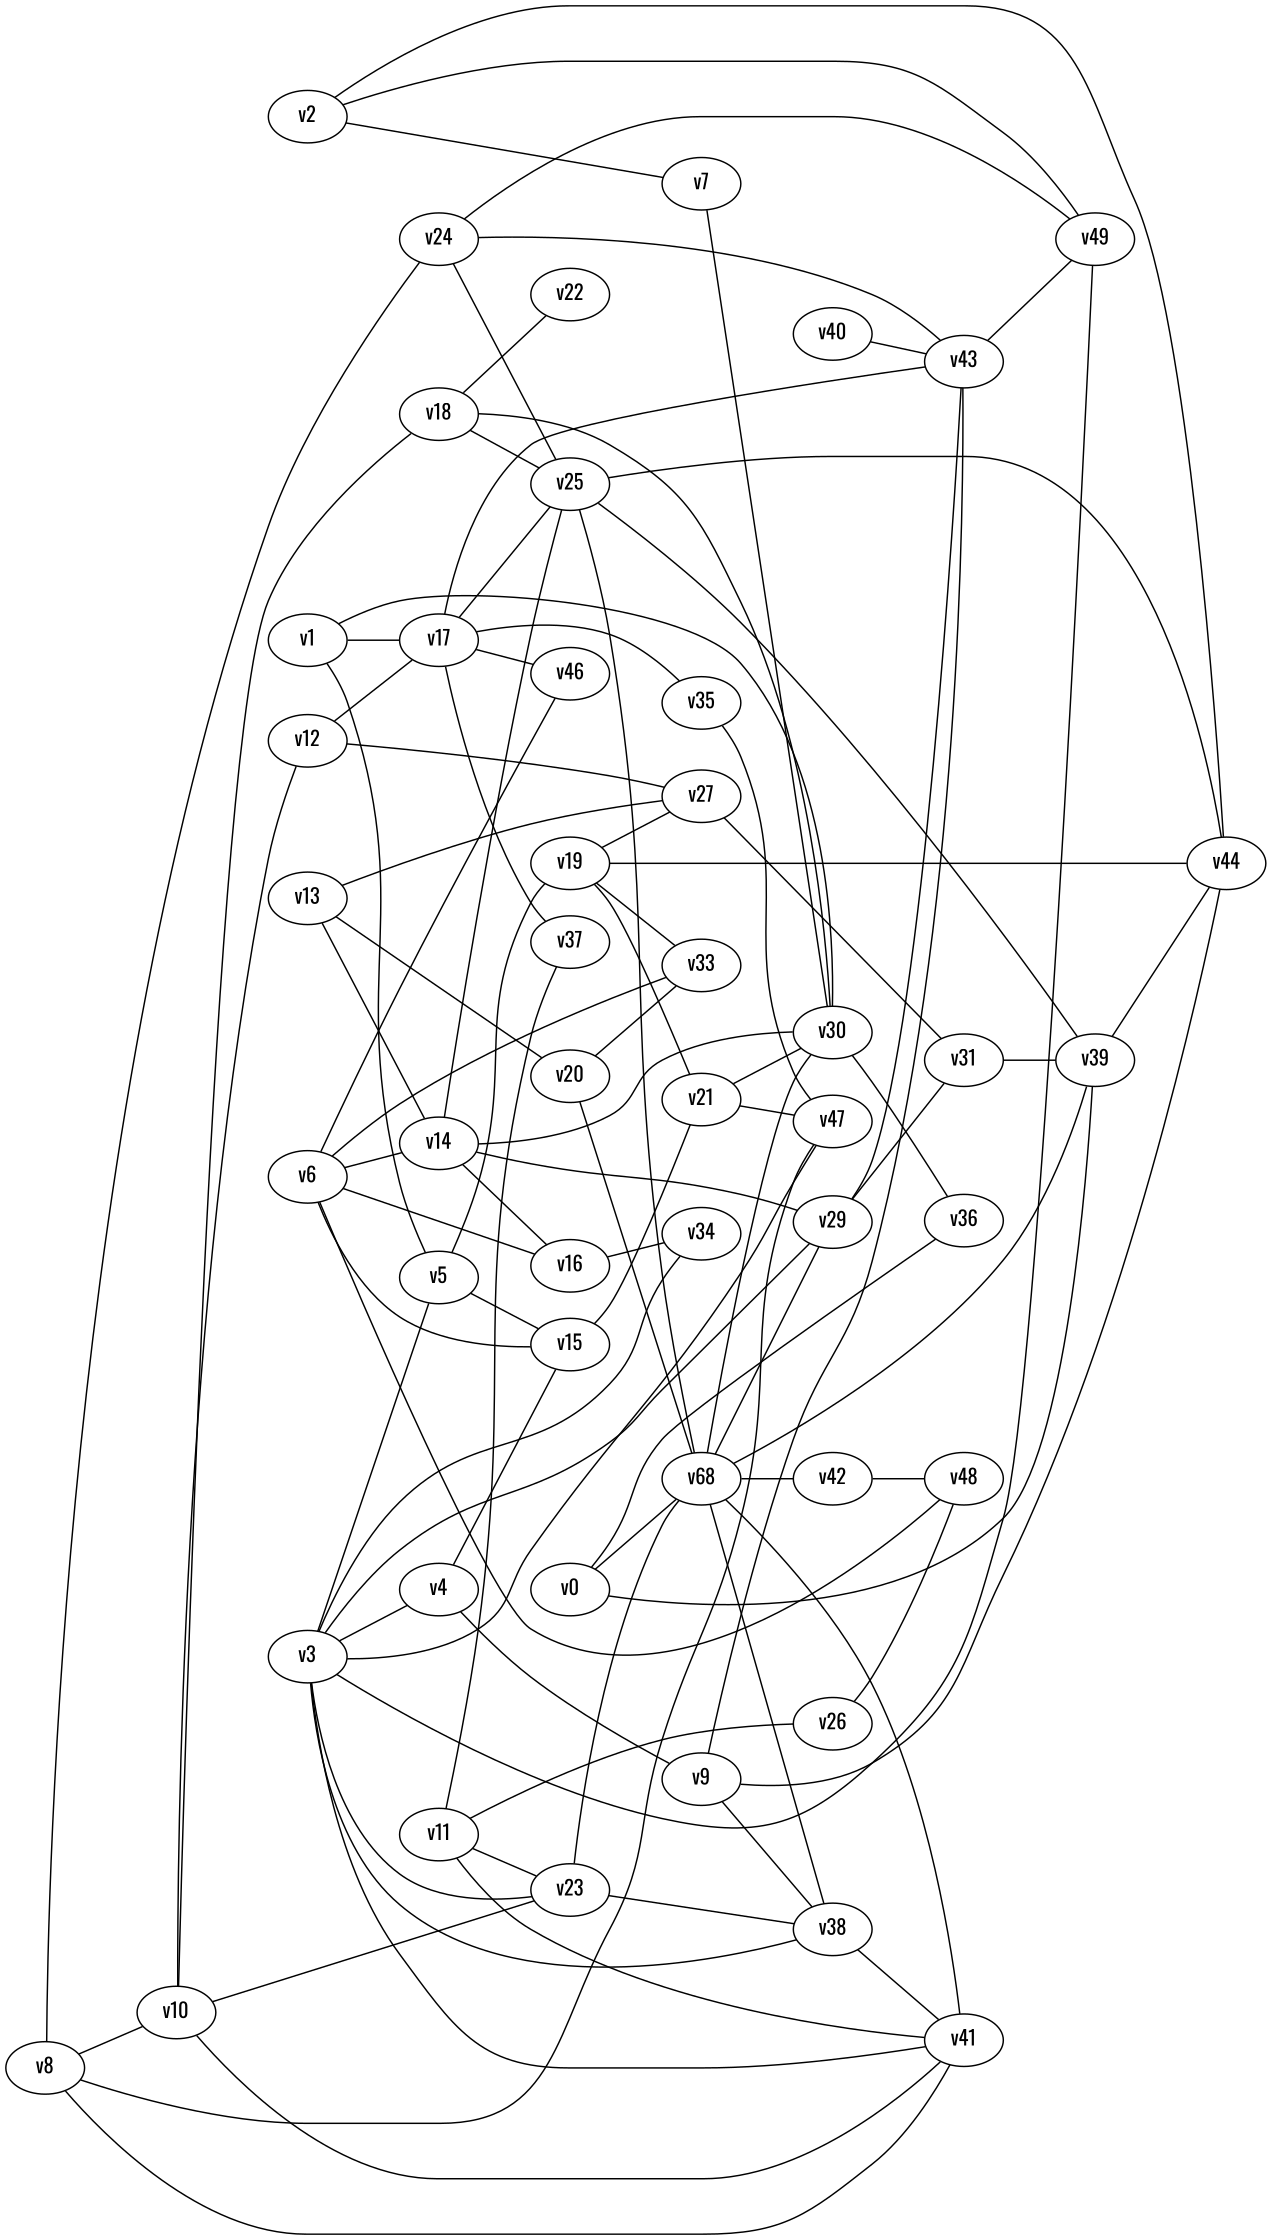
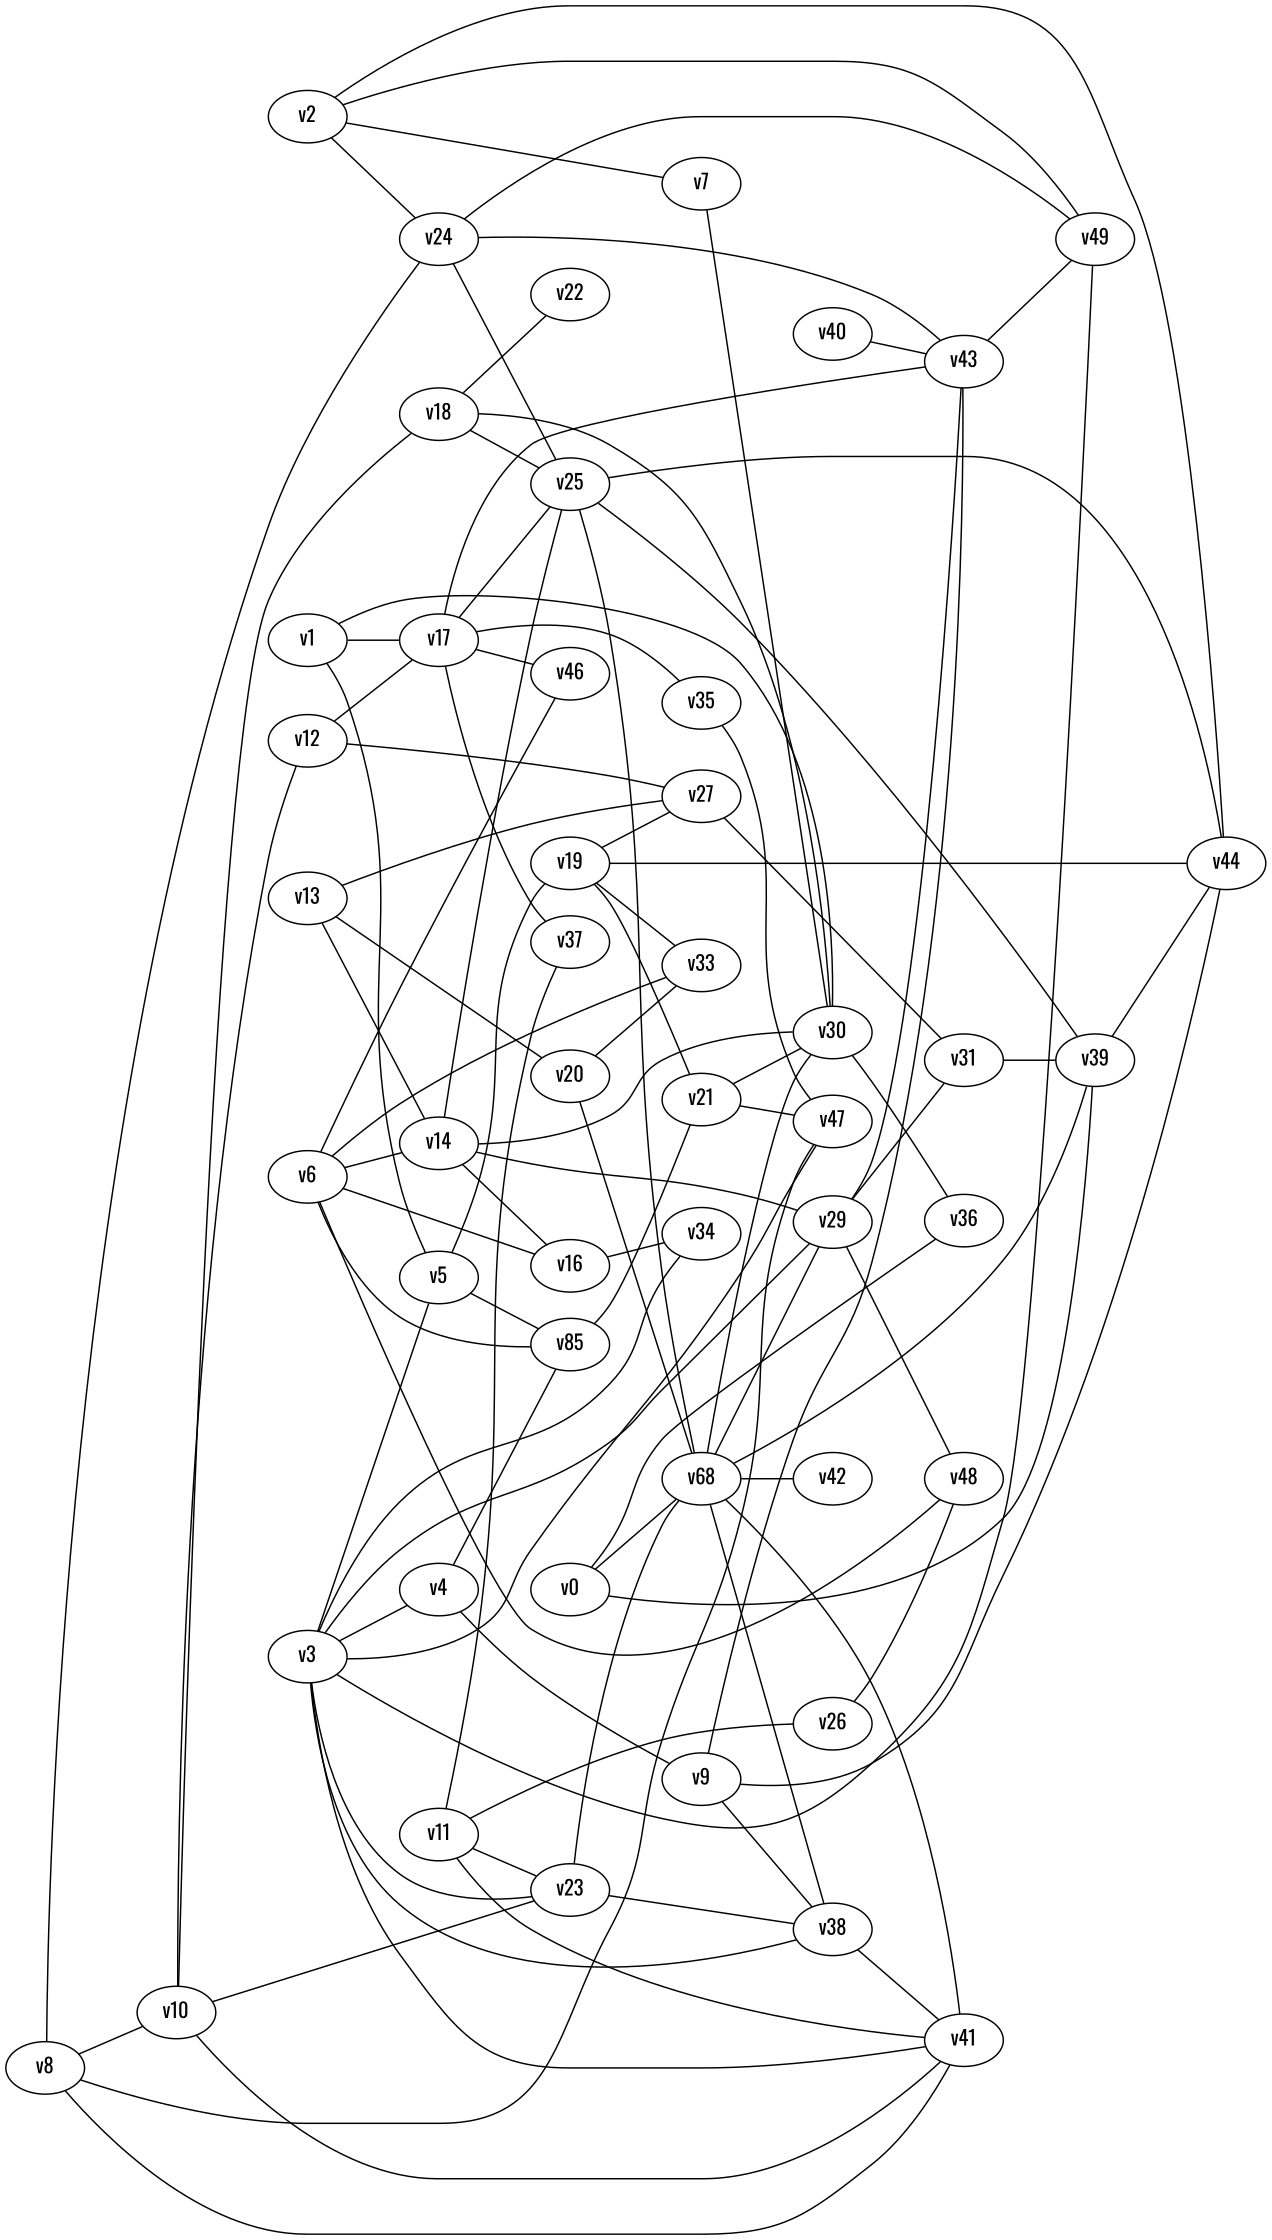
none -> (373, 178)
(570, 1345) -> (570, 1345)
(899, 1479) -> (896, 1345)
